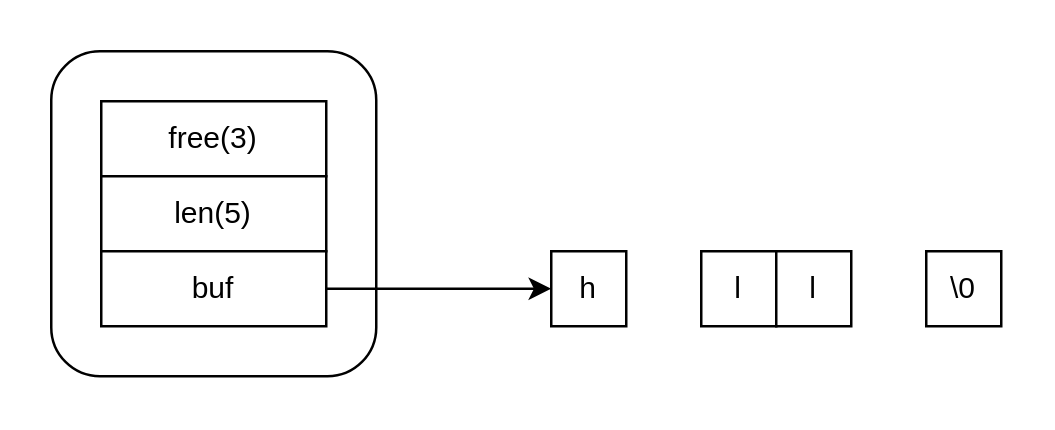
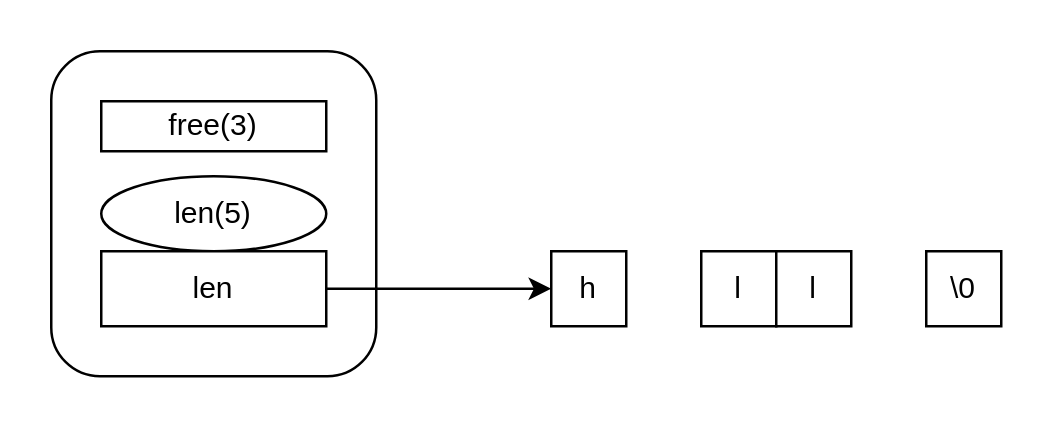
(214, 139) -> (214, 126)
(214, 214) -> (214, 214)
(214, 289) -> (214, 289)
